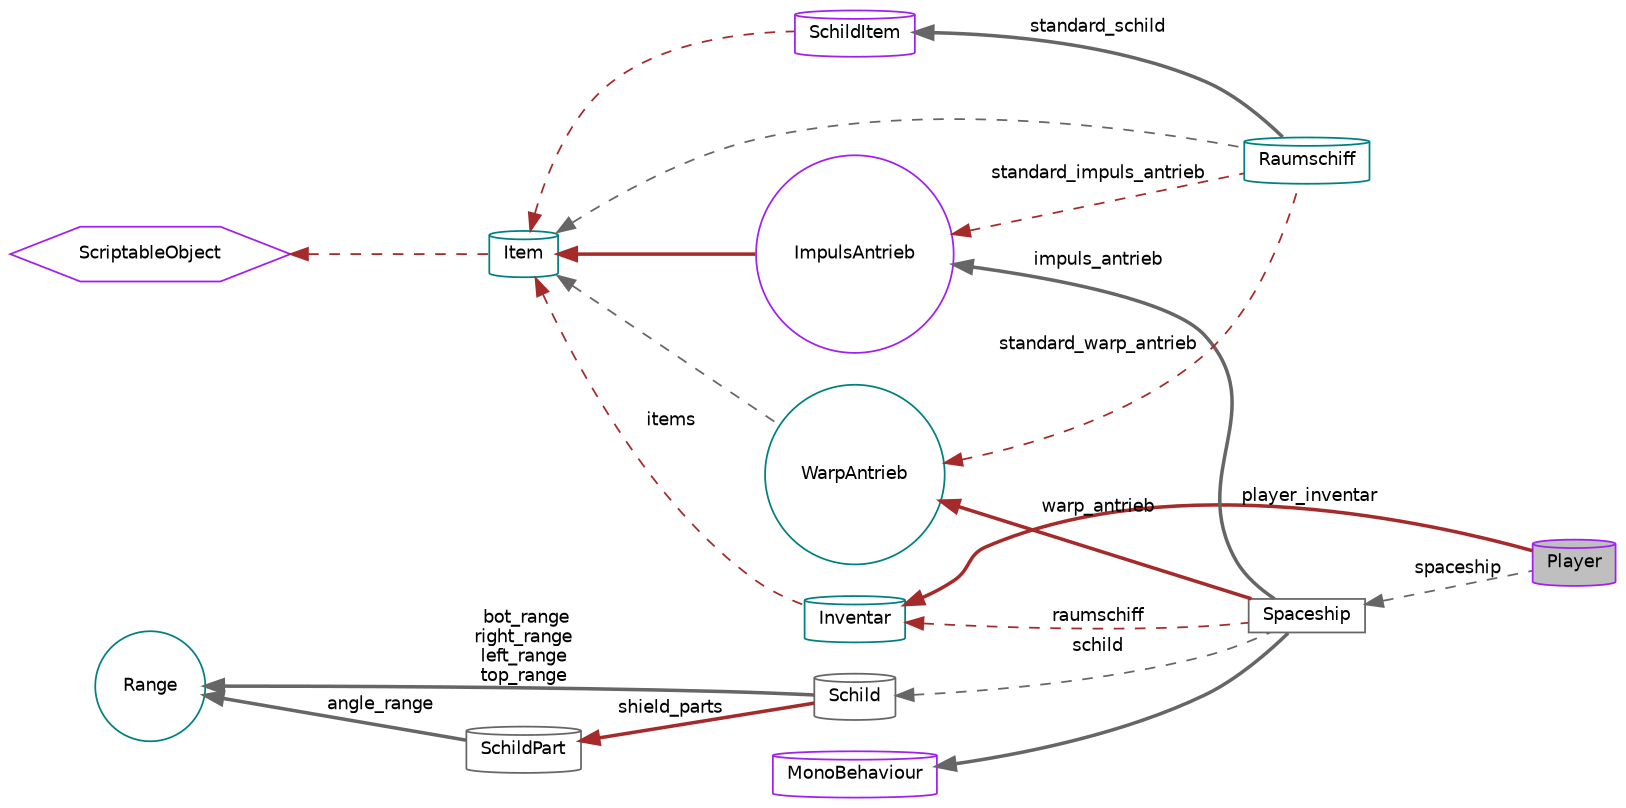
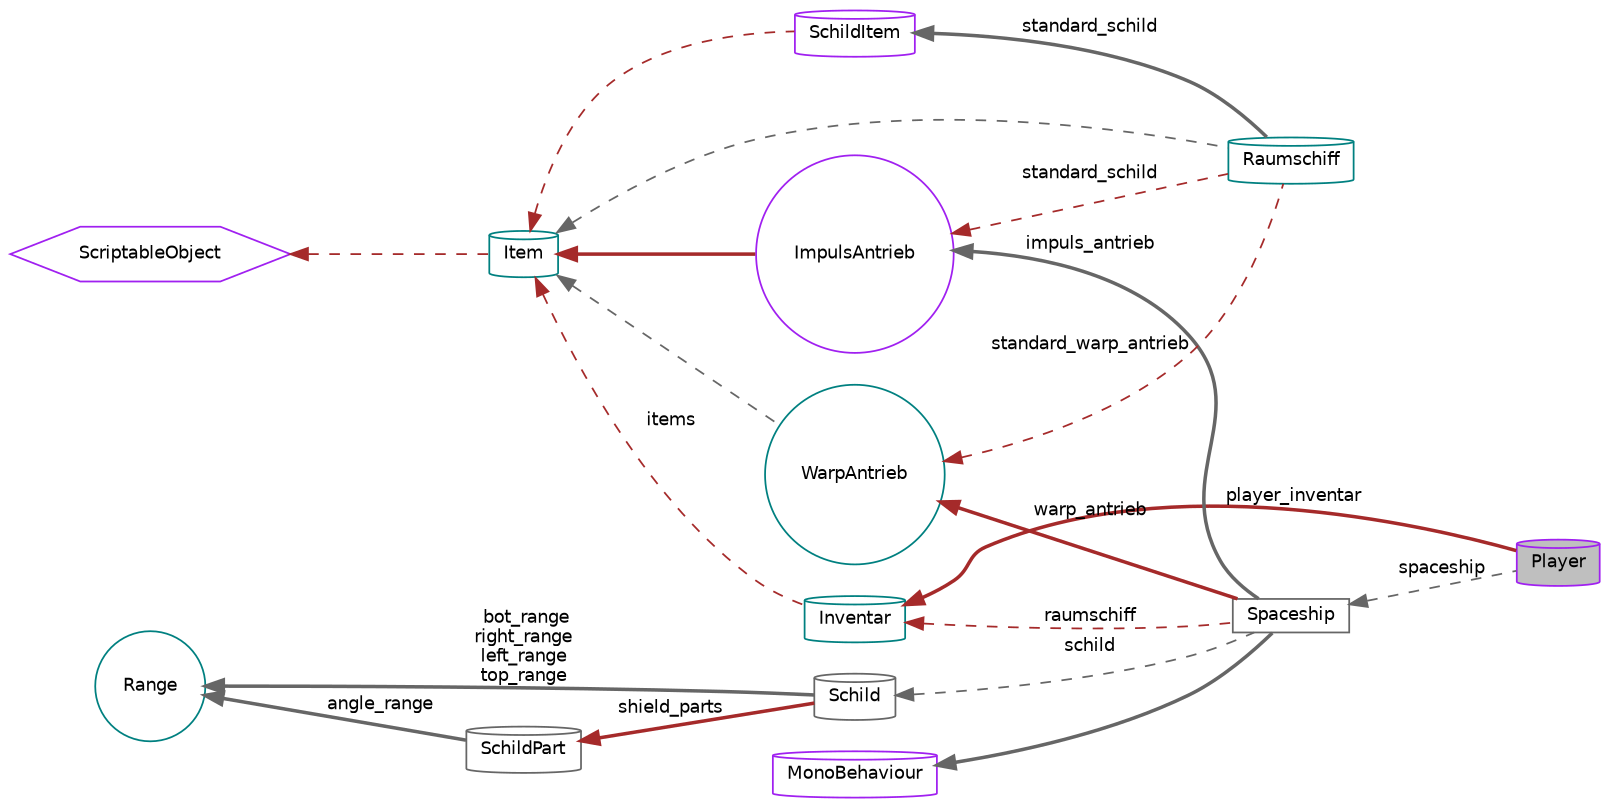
(1095, 174) -> (1087, 174)
